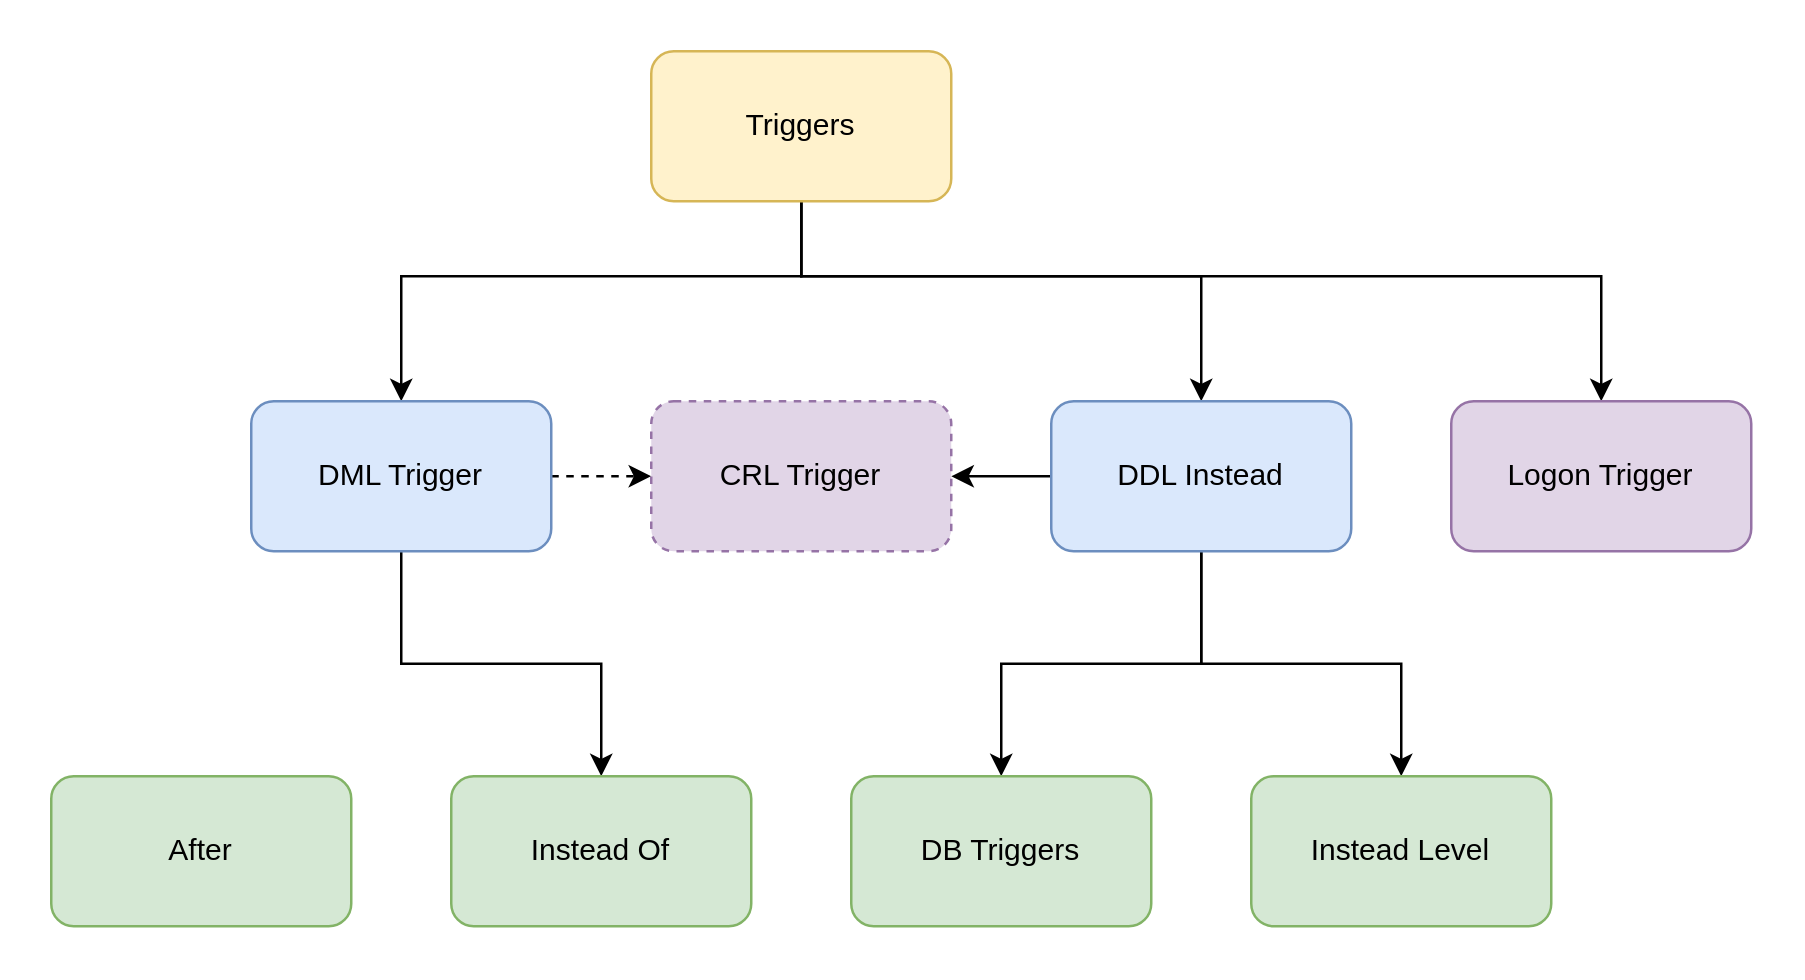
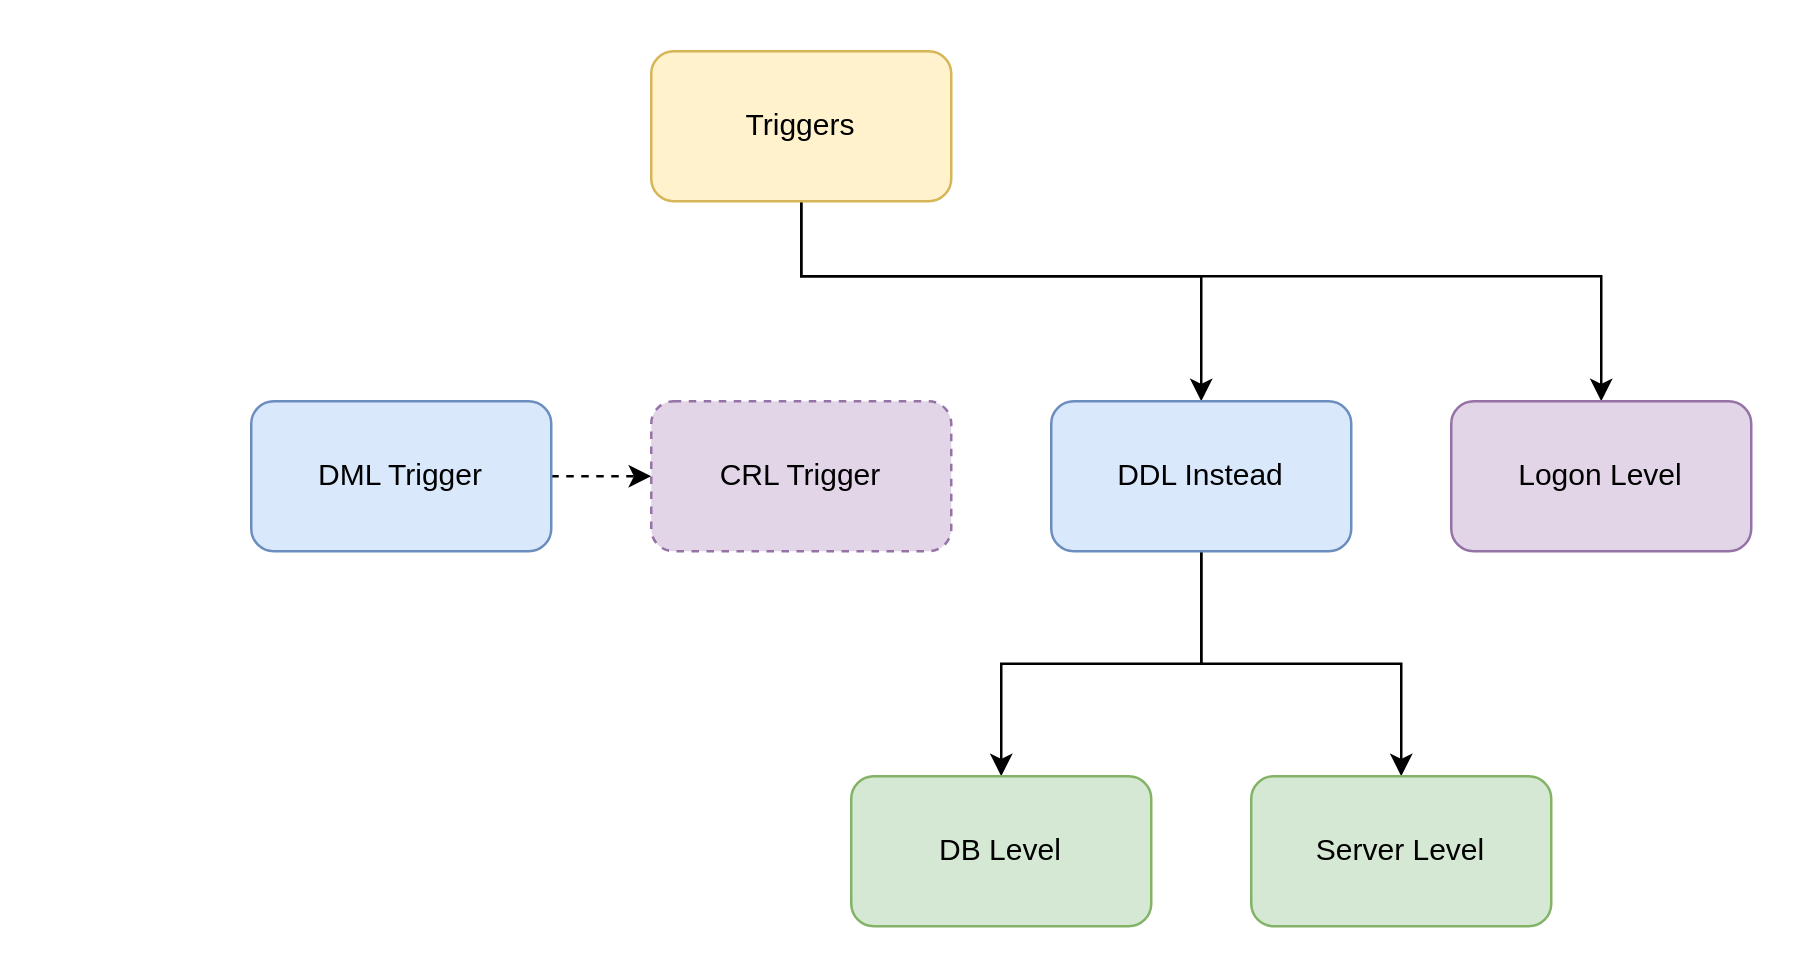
(545, 276) -> none
(1009, 476) -> none
(1601, 476) -> (1601, 476)
(493, 664) -> none
(201, 851) -> none
(601, 851) -> none
(1001, 851) -> (1001, 851)
(1401, 851) -> (1401, 851)
